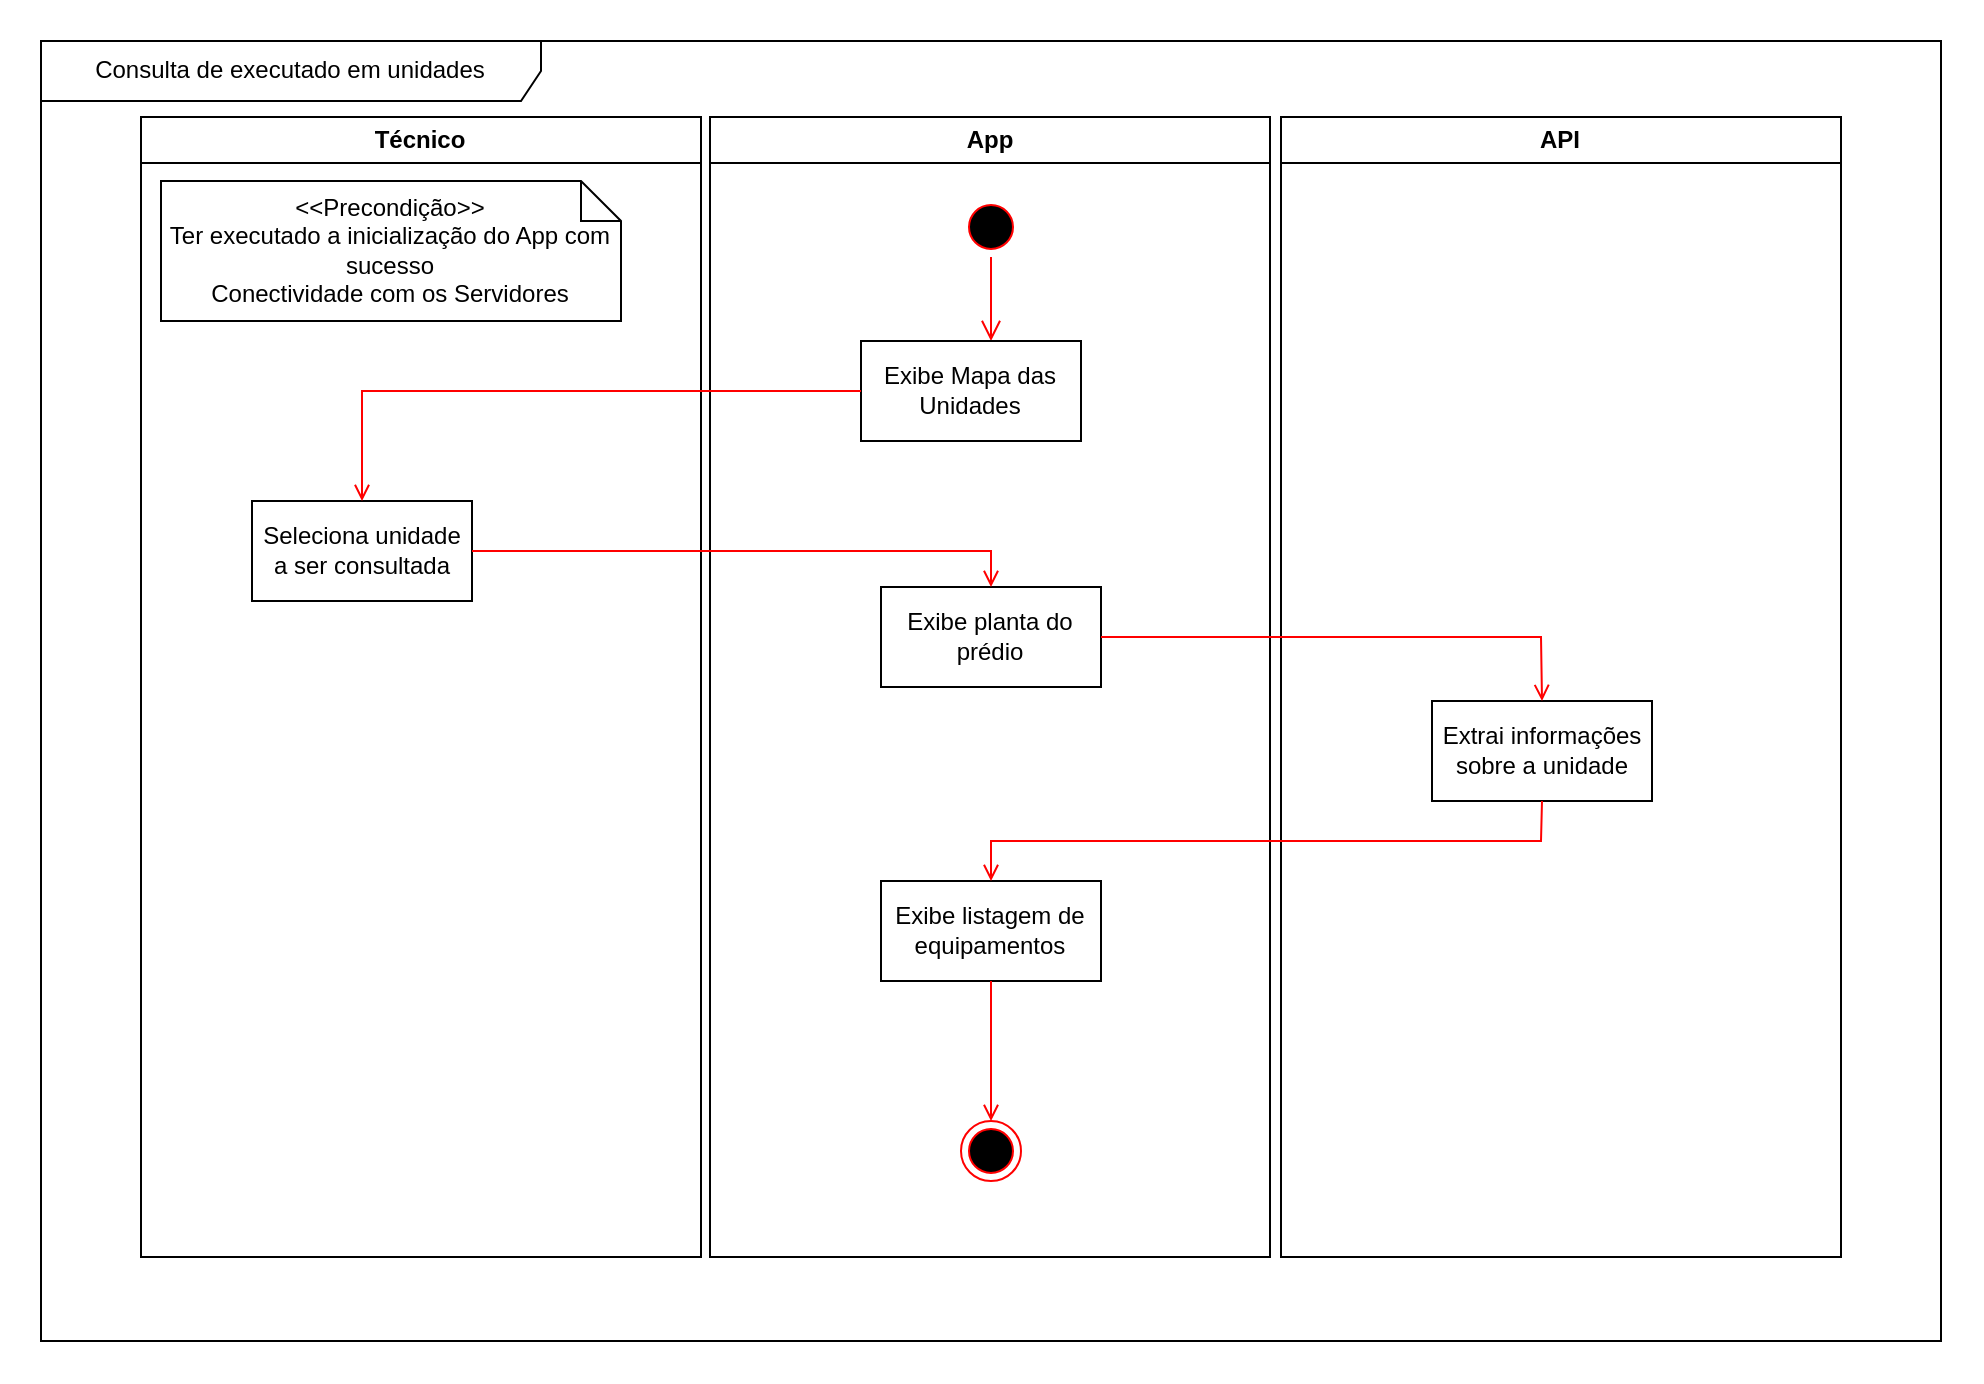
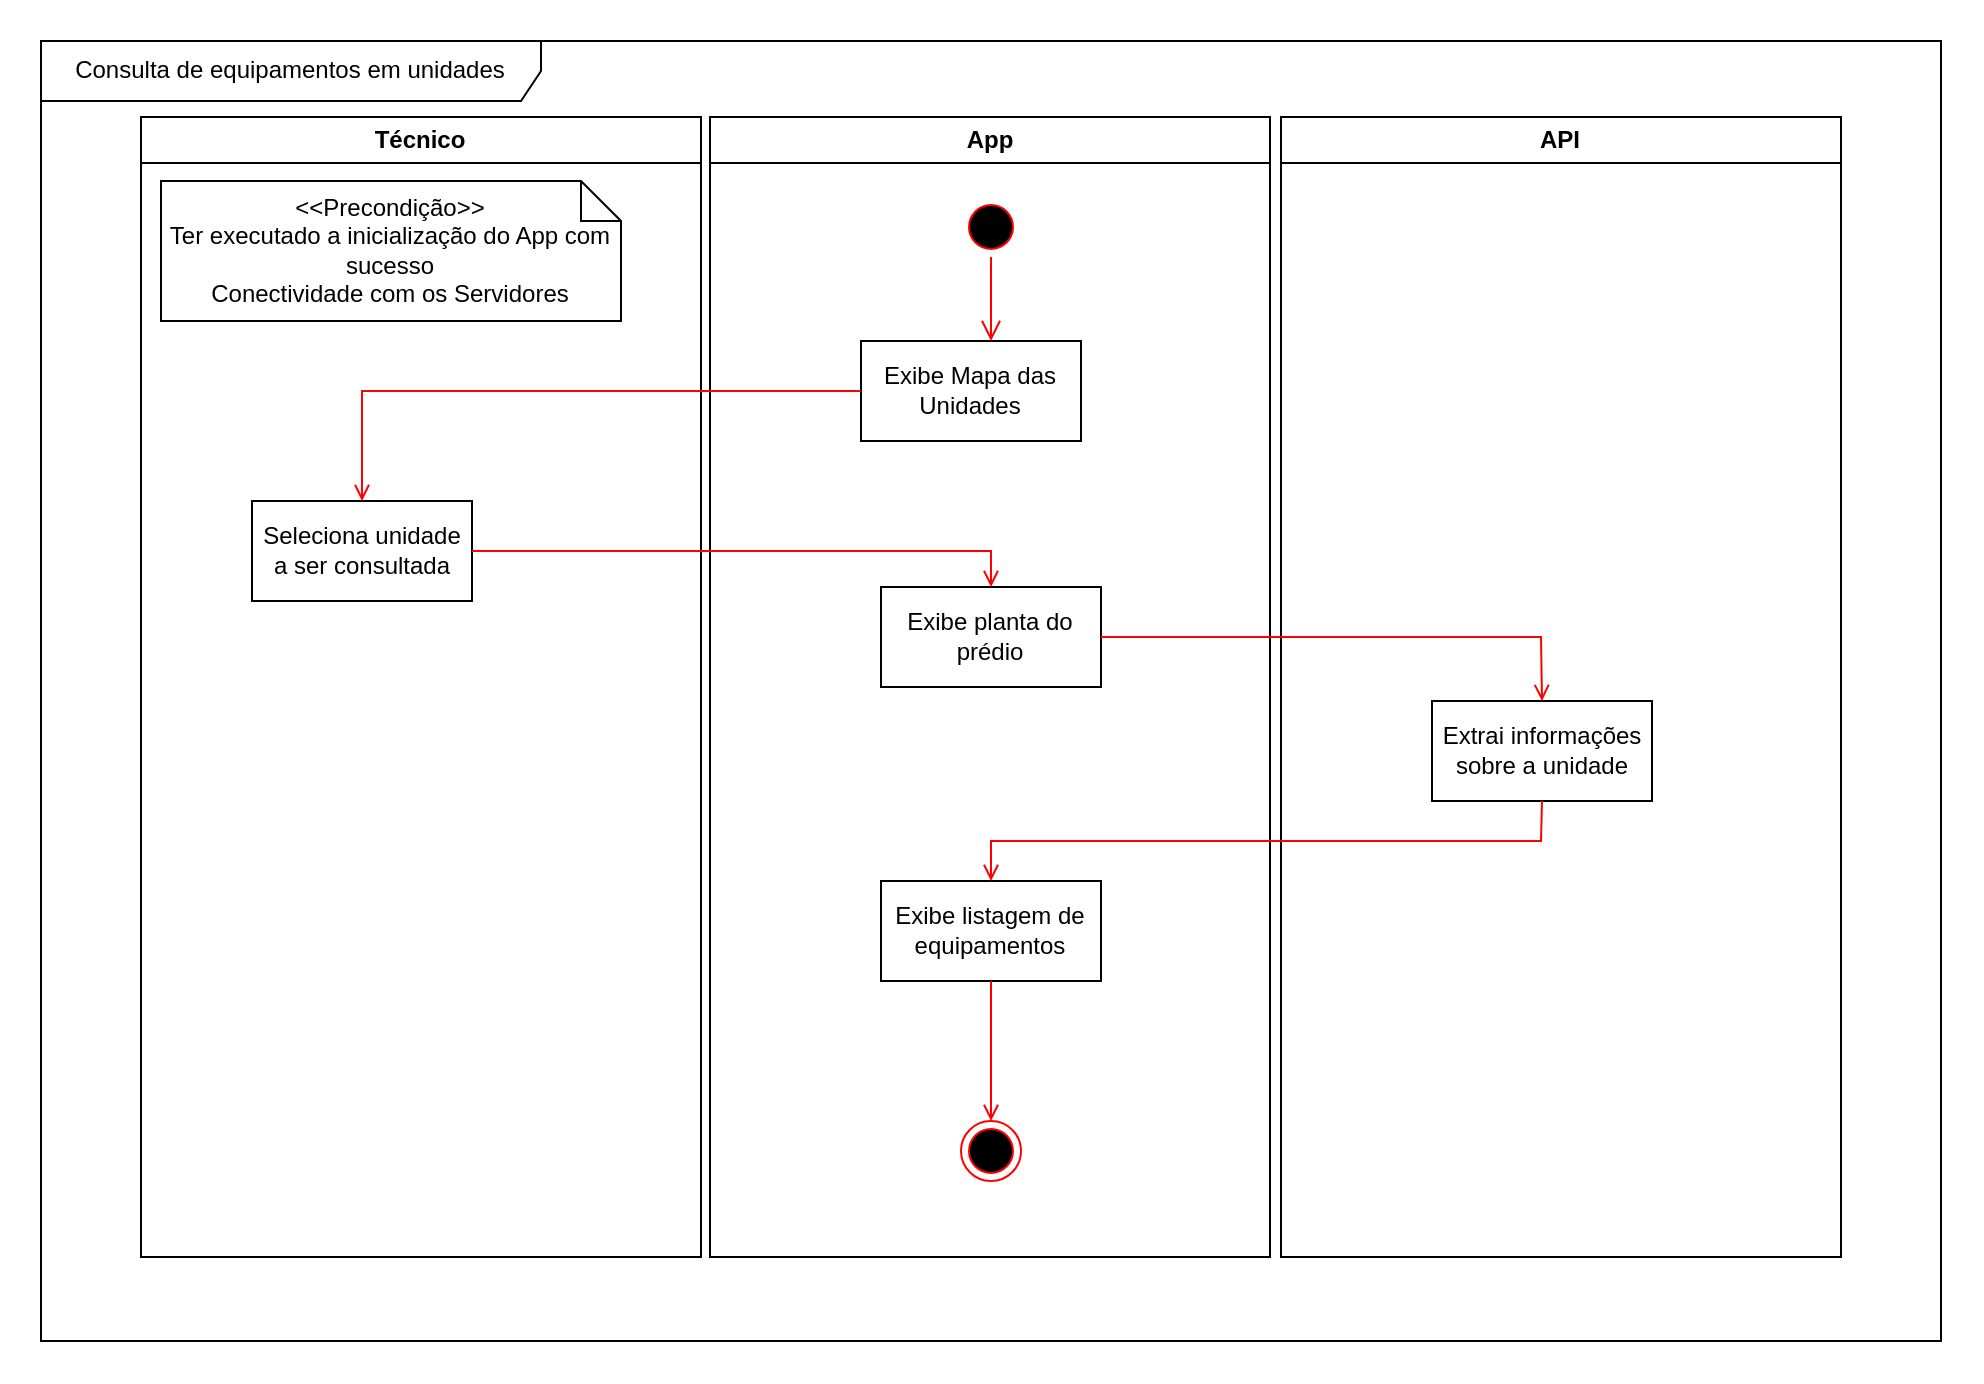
(291, 71) -> (291, 71)
